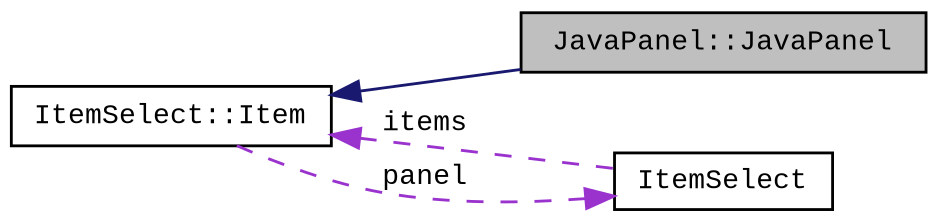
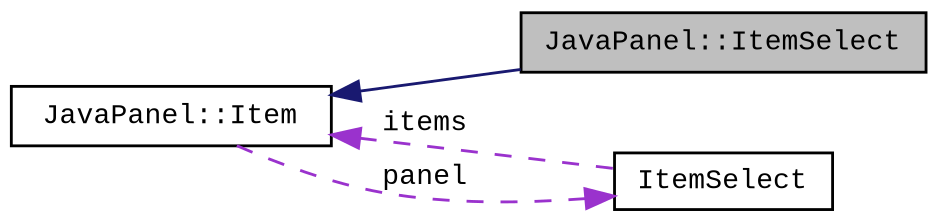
(724, 42) -> (724, 42)
(171, 116) -> (171, 116)
